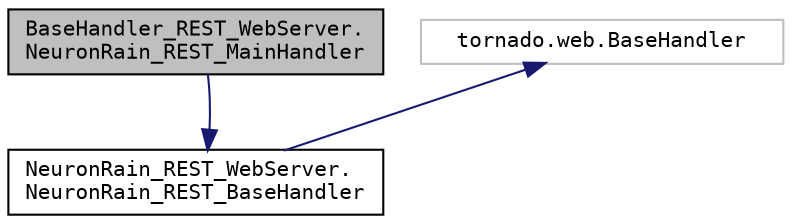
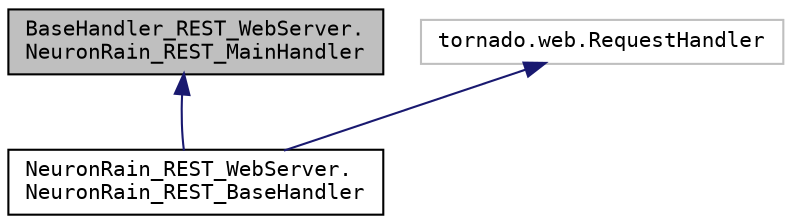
(602, 42) -> (602, 42)
(210, 102) -> (182, 123)
